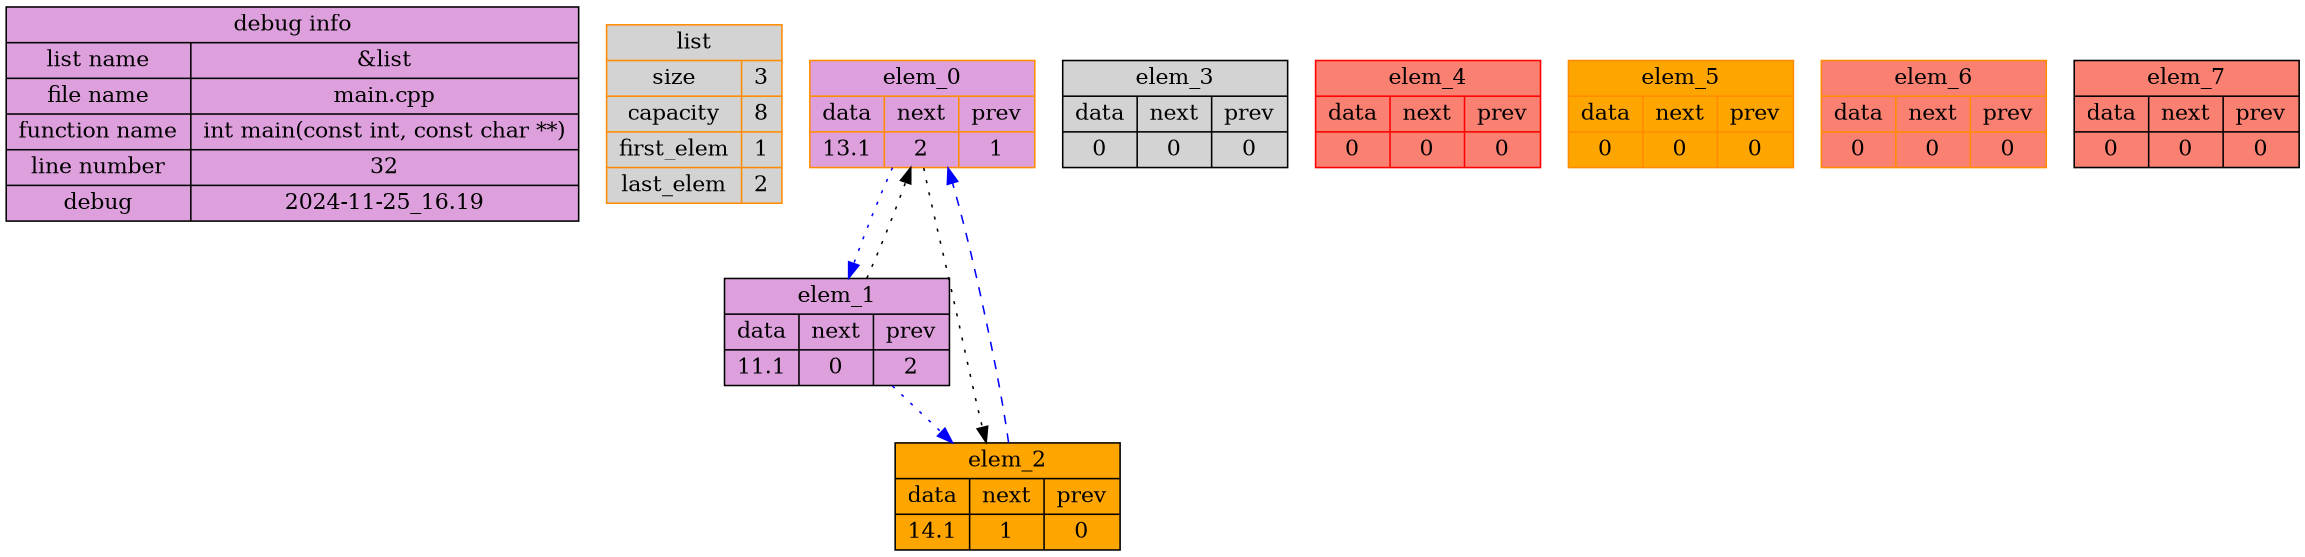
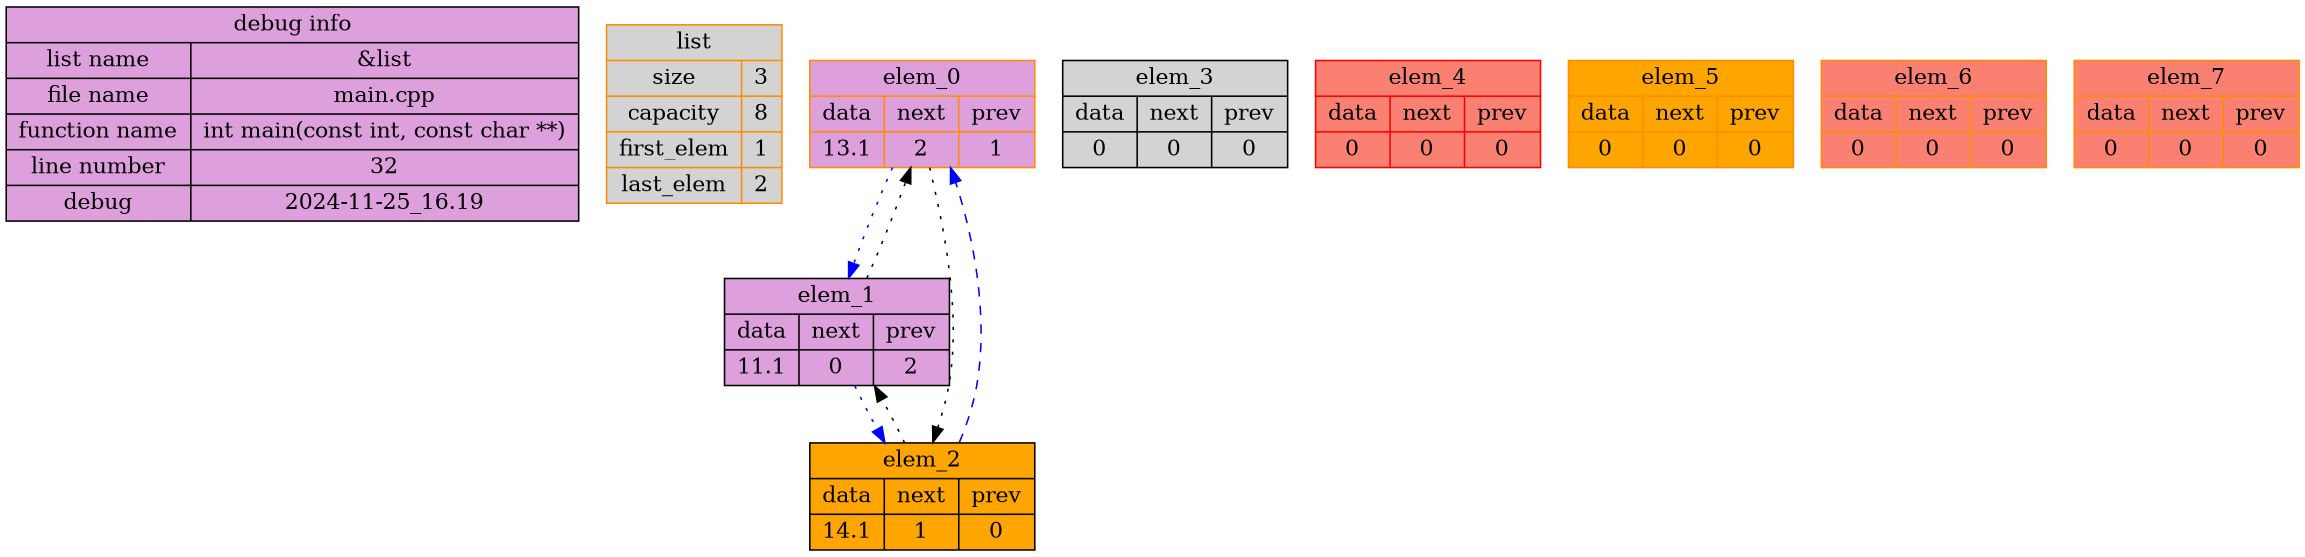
(2187, 114) -> (2187, 114)
none -> (894, 421)
